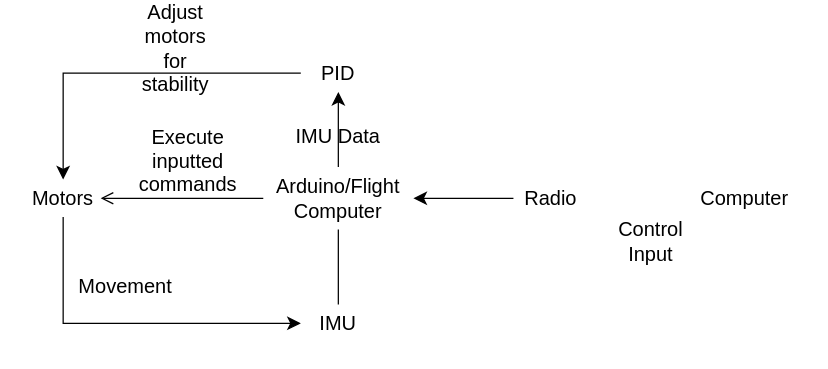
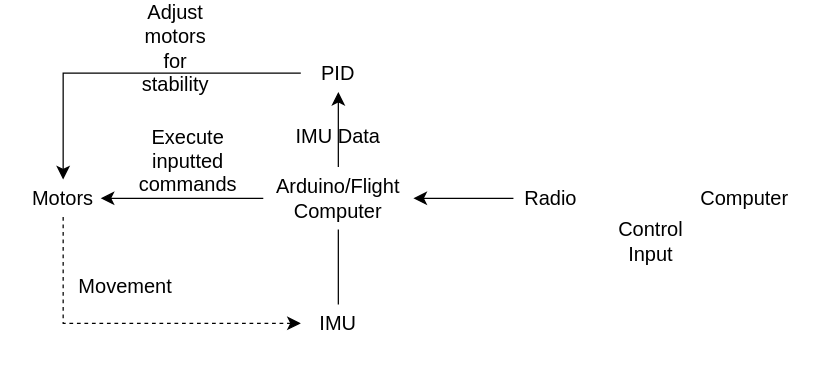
(108, 198) -> (112, 198)
(123, 323) -> (123, 323)
